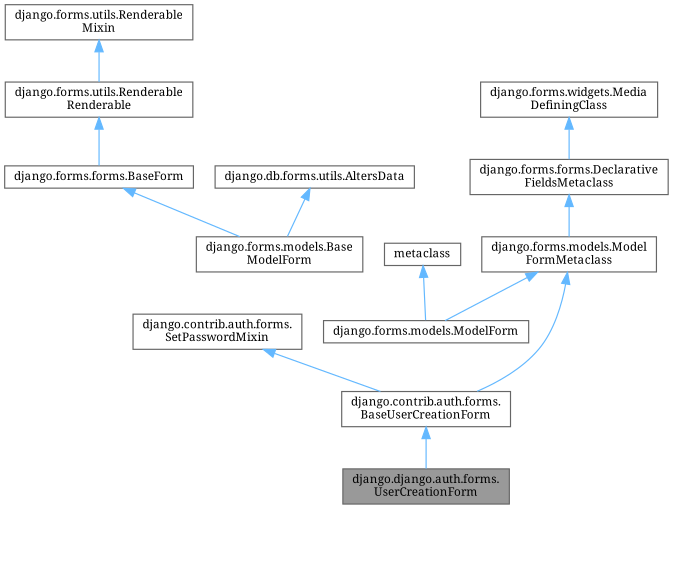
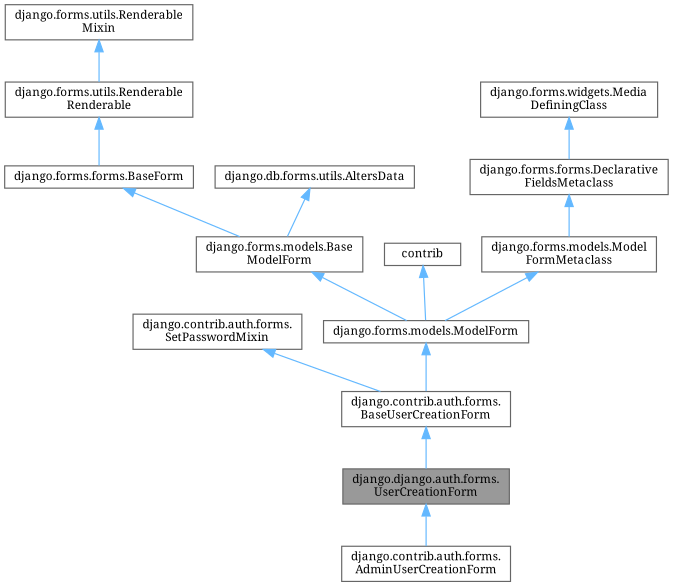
(423, 254) -> (423, 254)
none -> (364, 299)
(537, 351) -> (426, 373)
none -> (426, 564)
